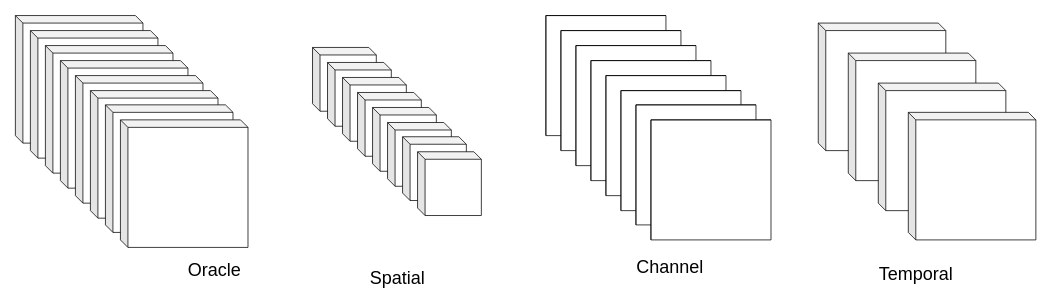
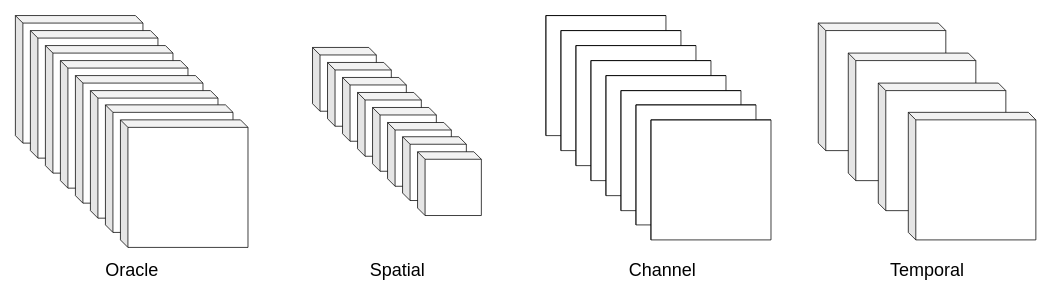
(669, 267) -> (662, 270)
(214, 270) -> (132, 270)
(915, 274) -> (927, 270)
(397, 278) -> (397, 270)
